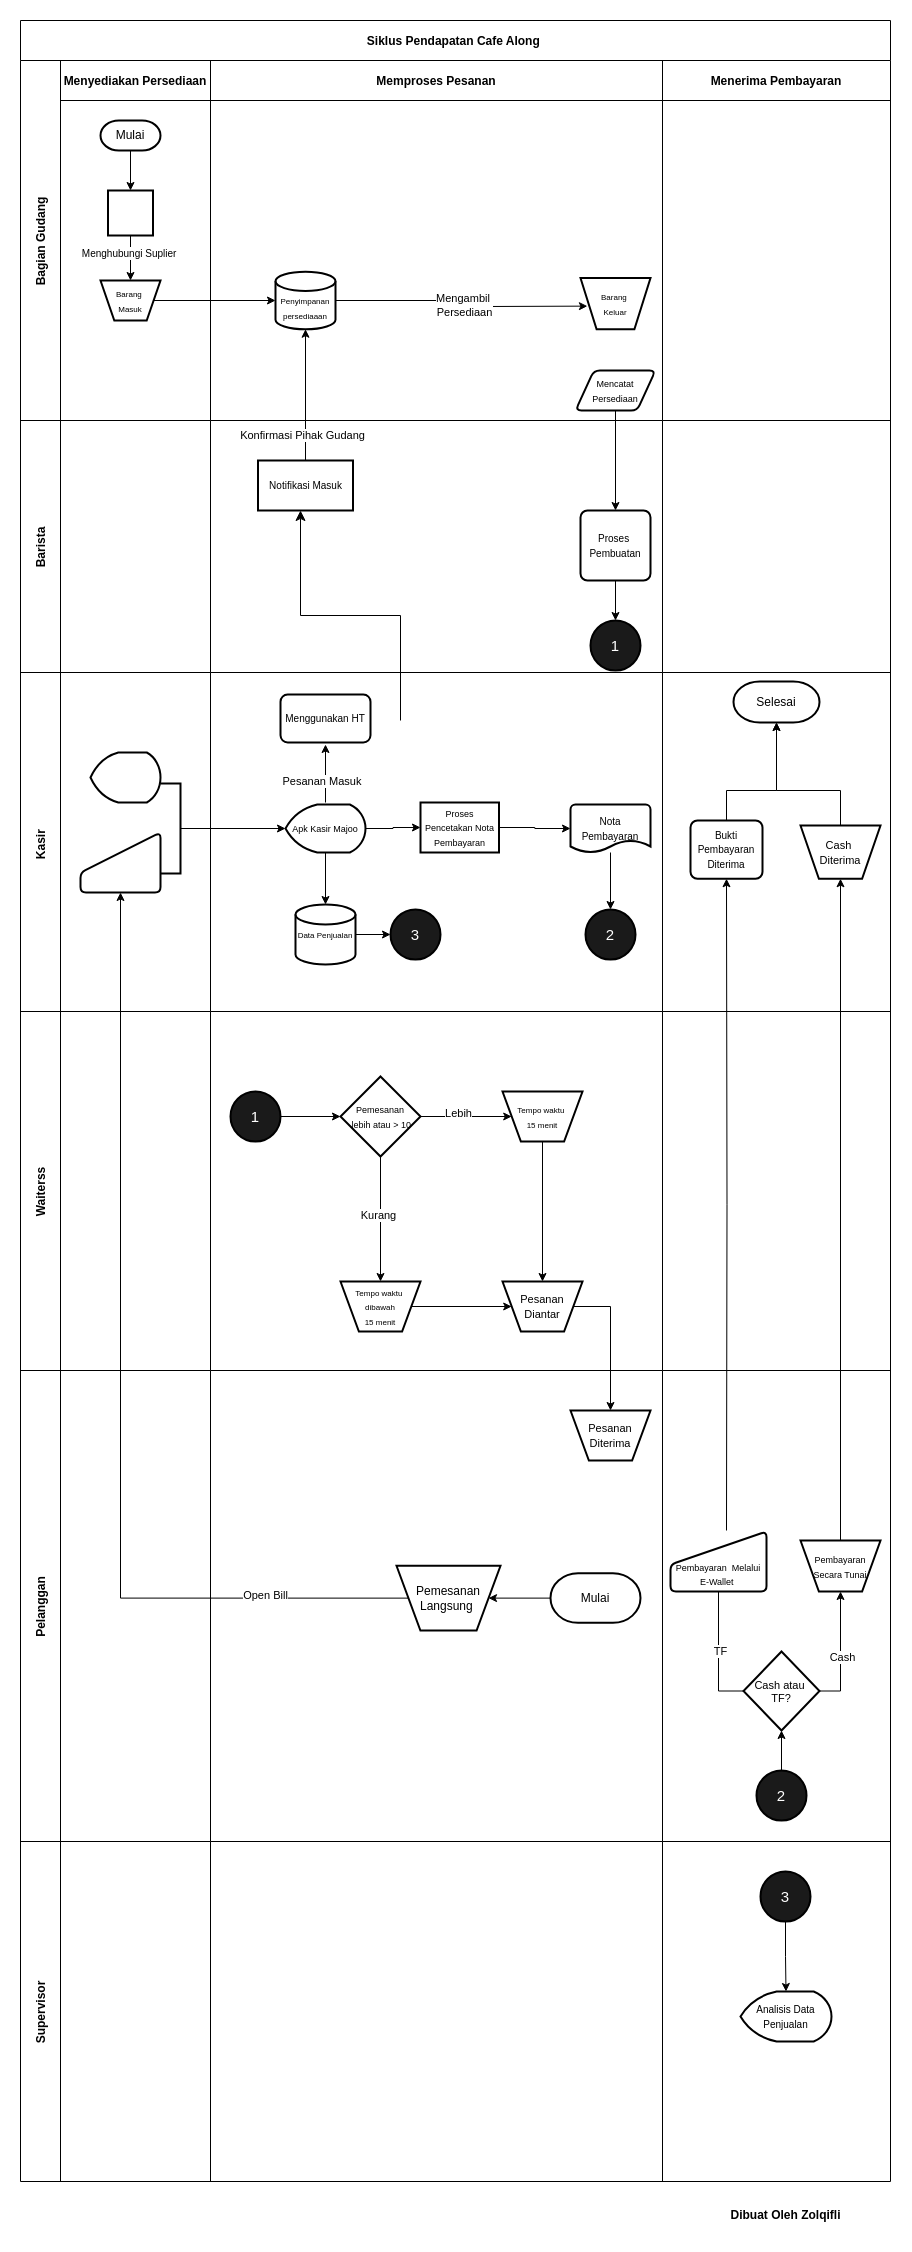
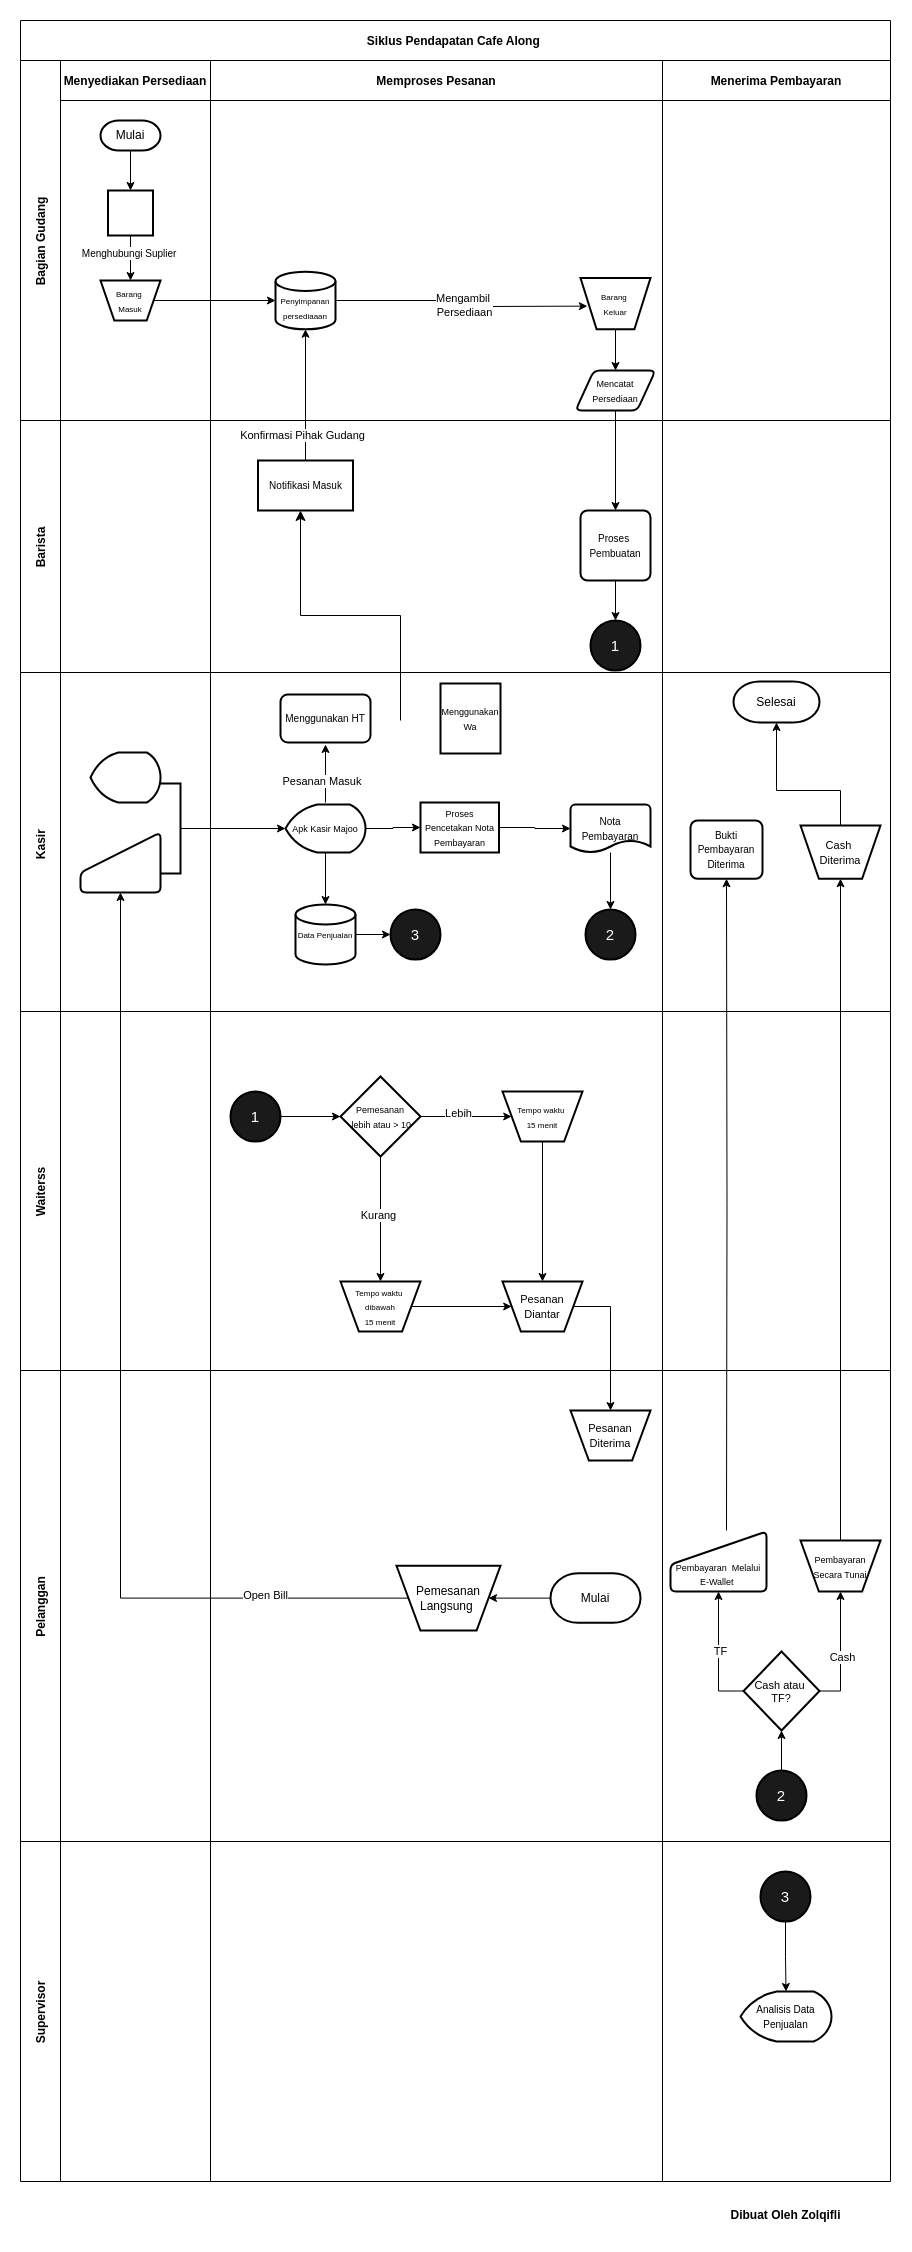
none -> (616, 347)
none -> (471, 719)
(736, 791) -> none
(719, 1596) -> (719, 1599)
